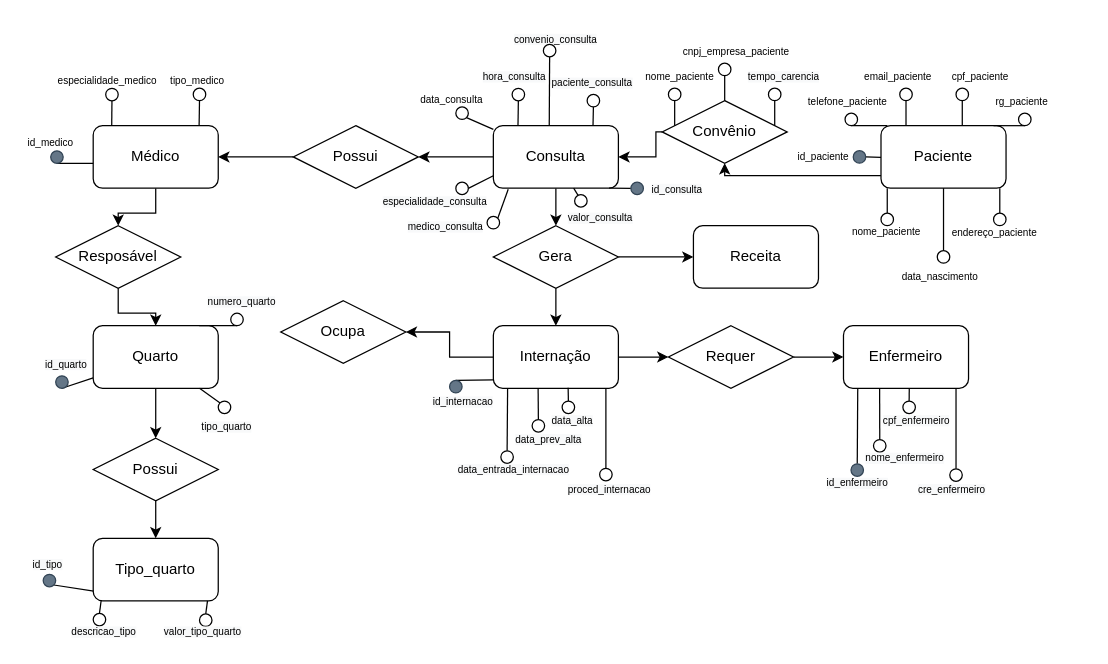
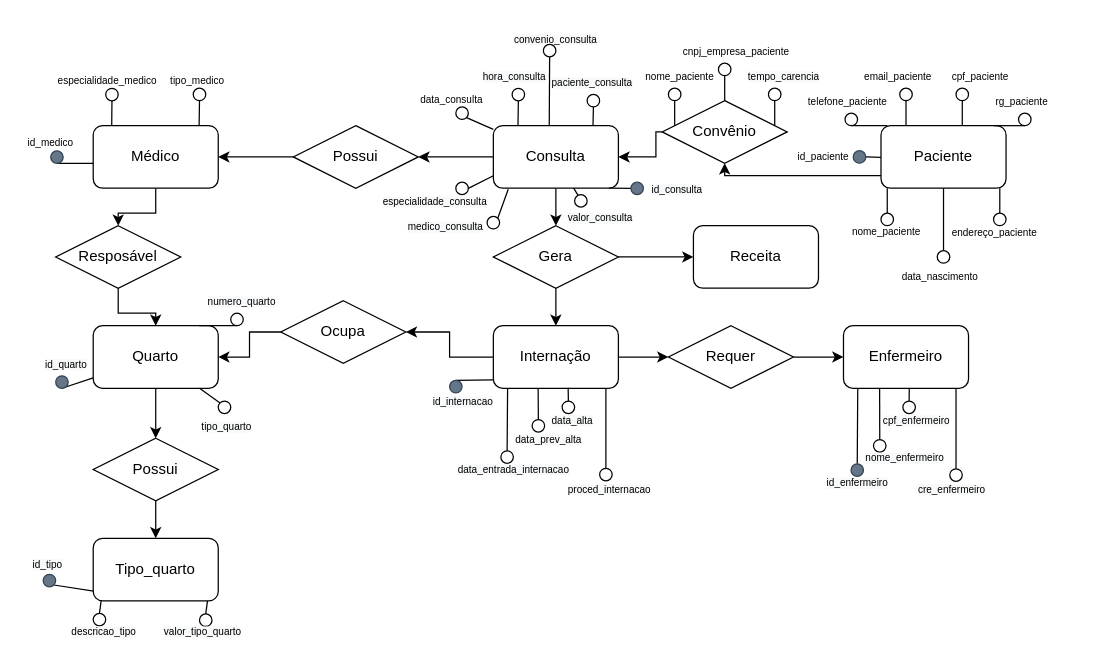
none -> (249, 340)
